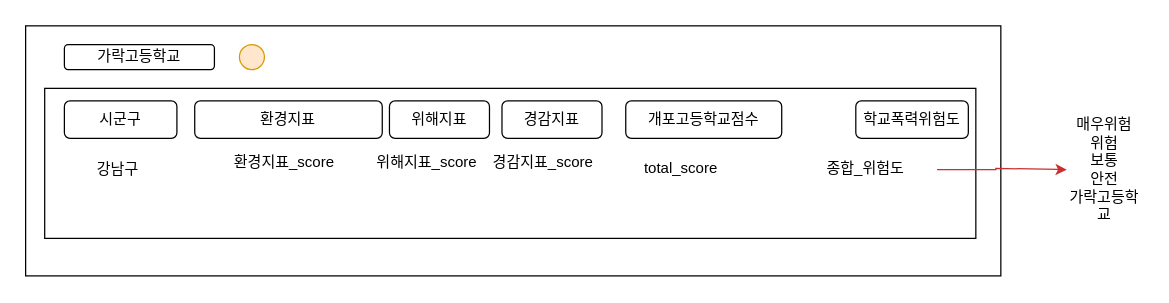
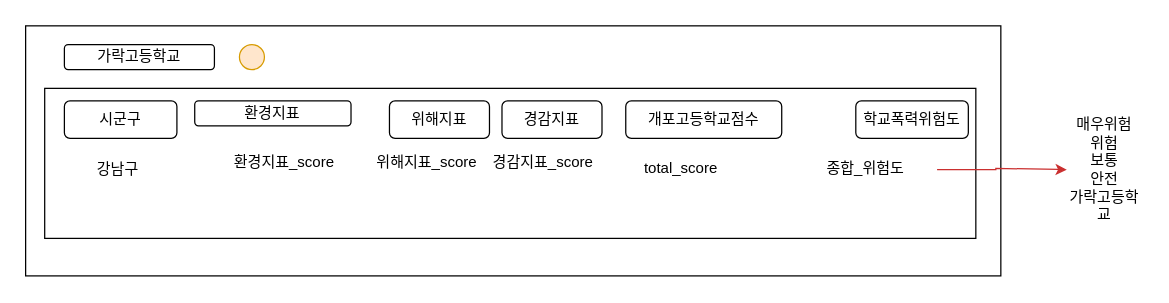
(288, 119) -> (273, 113)
